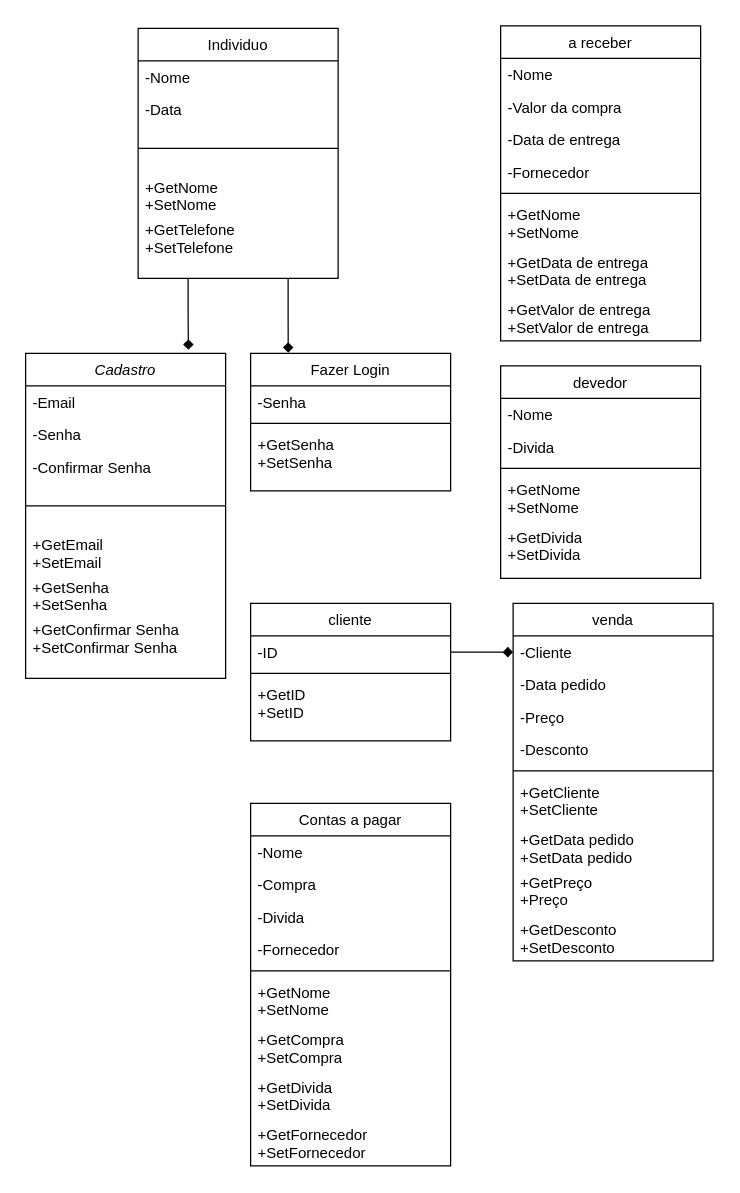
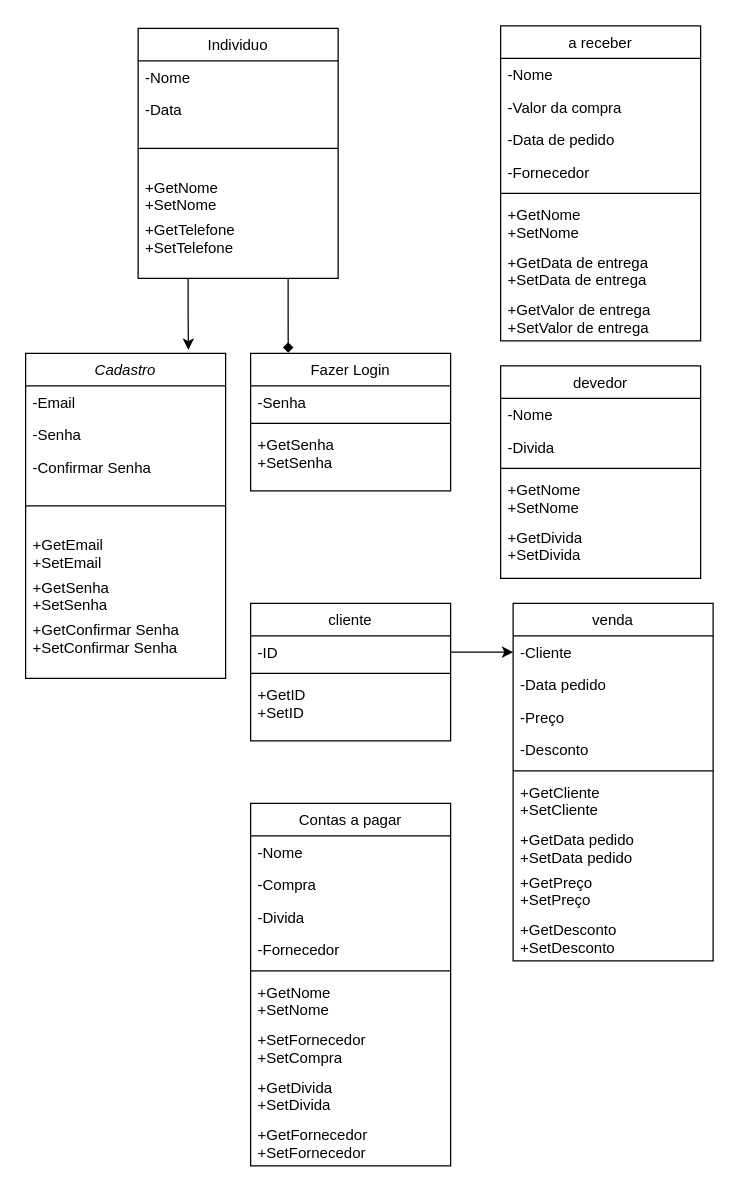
(571, 140) -> (565, 140)
(188, 339) -> (188, 340)
(502, 652) -> (503, 652)
(558, 883) -> (558, 883)
(300, 1040) -> (316, 1040)
